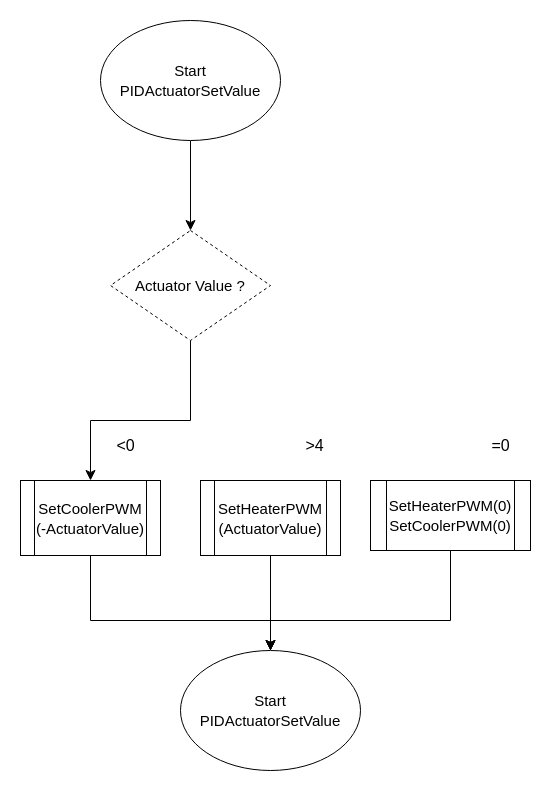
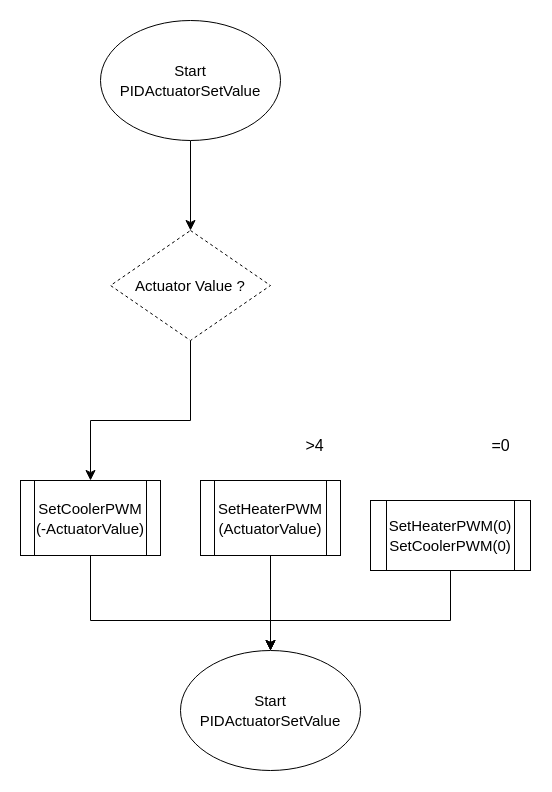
(126, 446) -> none
(451, 516) -> (451, 536)
